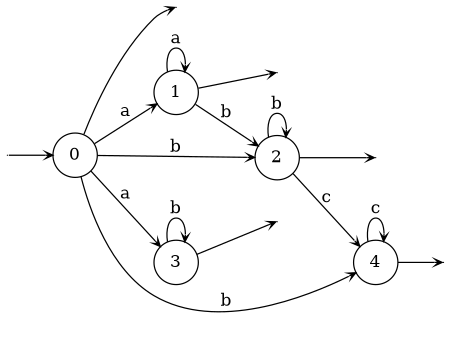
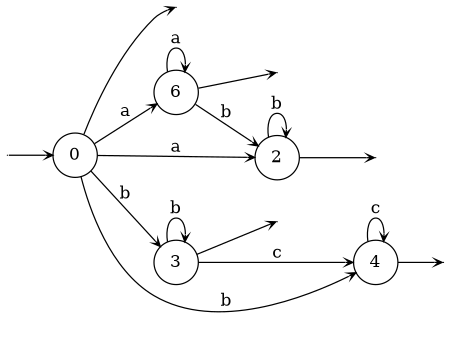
(176, 92) -> (176, 92)
(176, 147) -> (176, 147)
(126, 194) -> (126, 194)
(324, 207) -> (272, 262)
